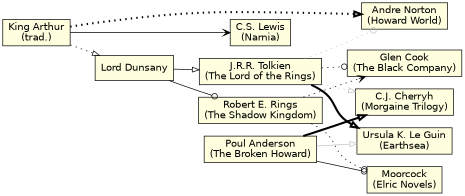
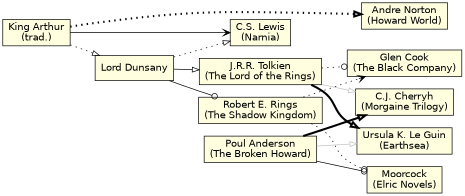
(338, 46) -> none
none -> (199, 50)
(335, 87) -> (335, 87)
